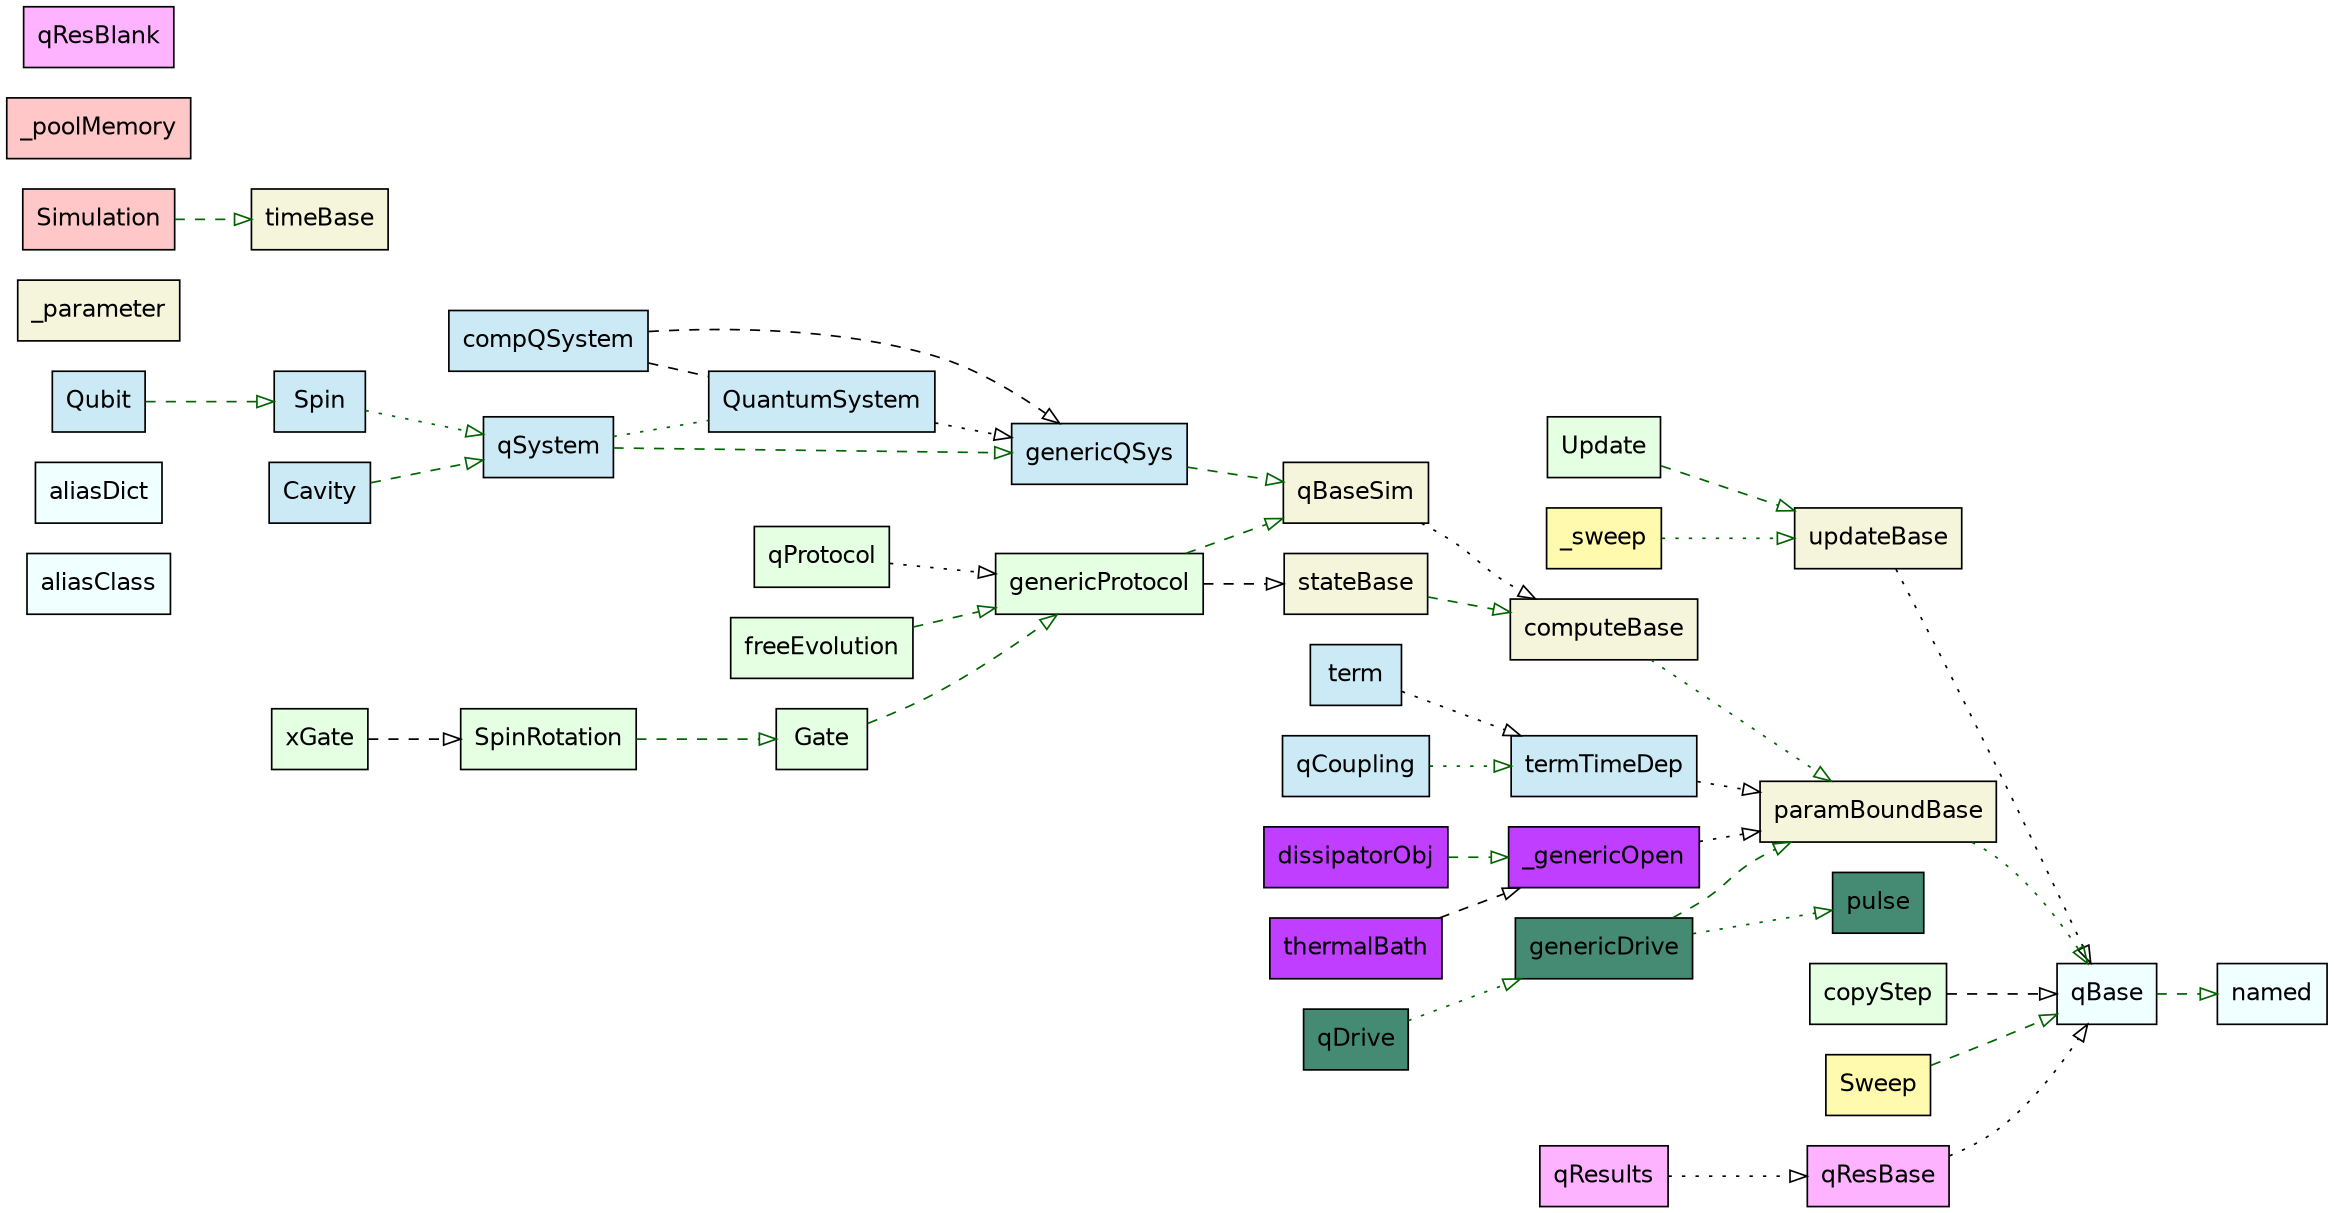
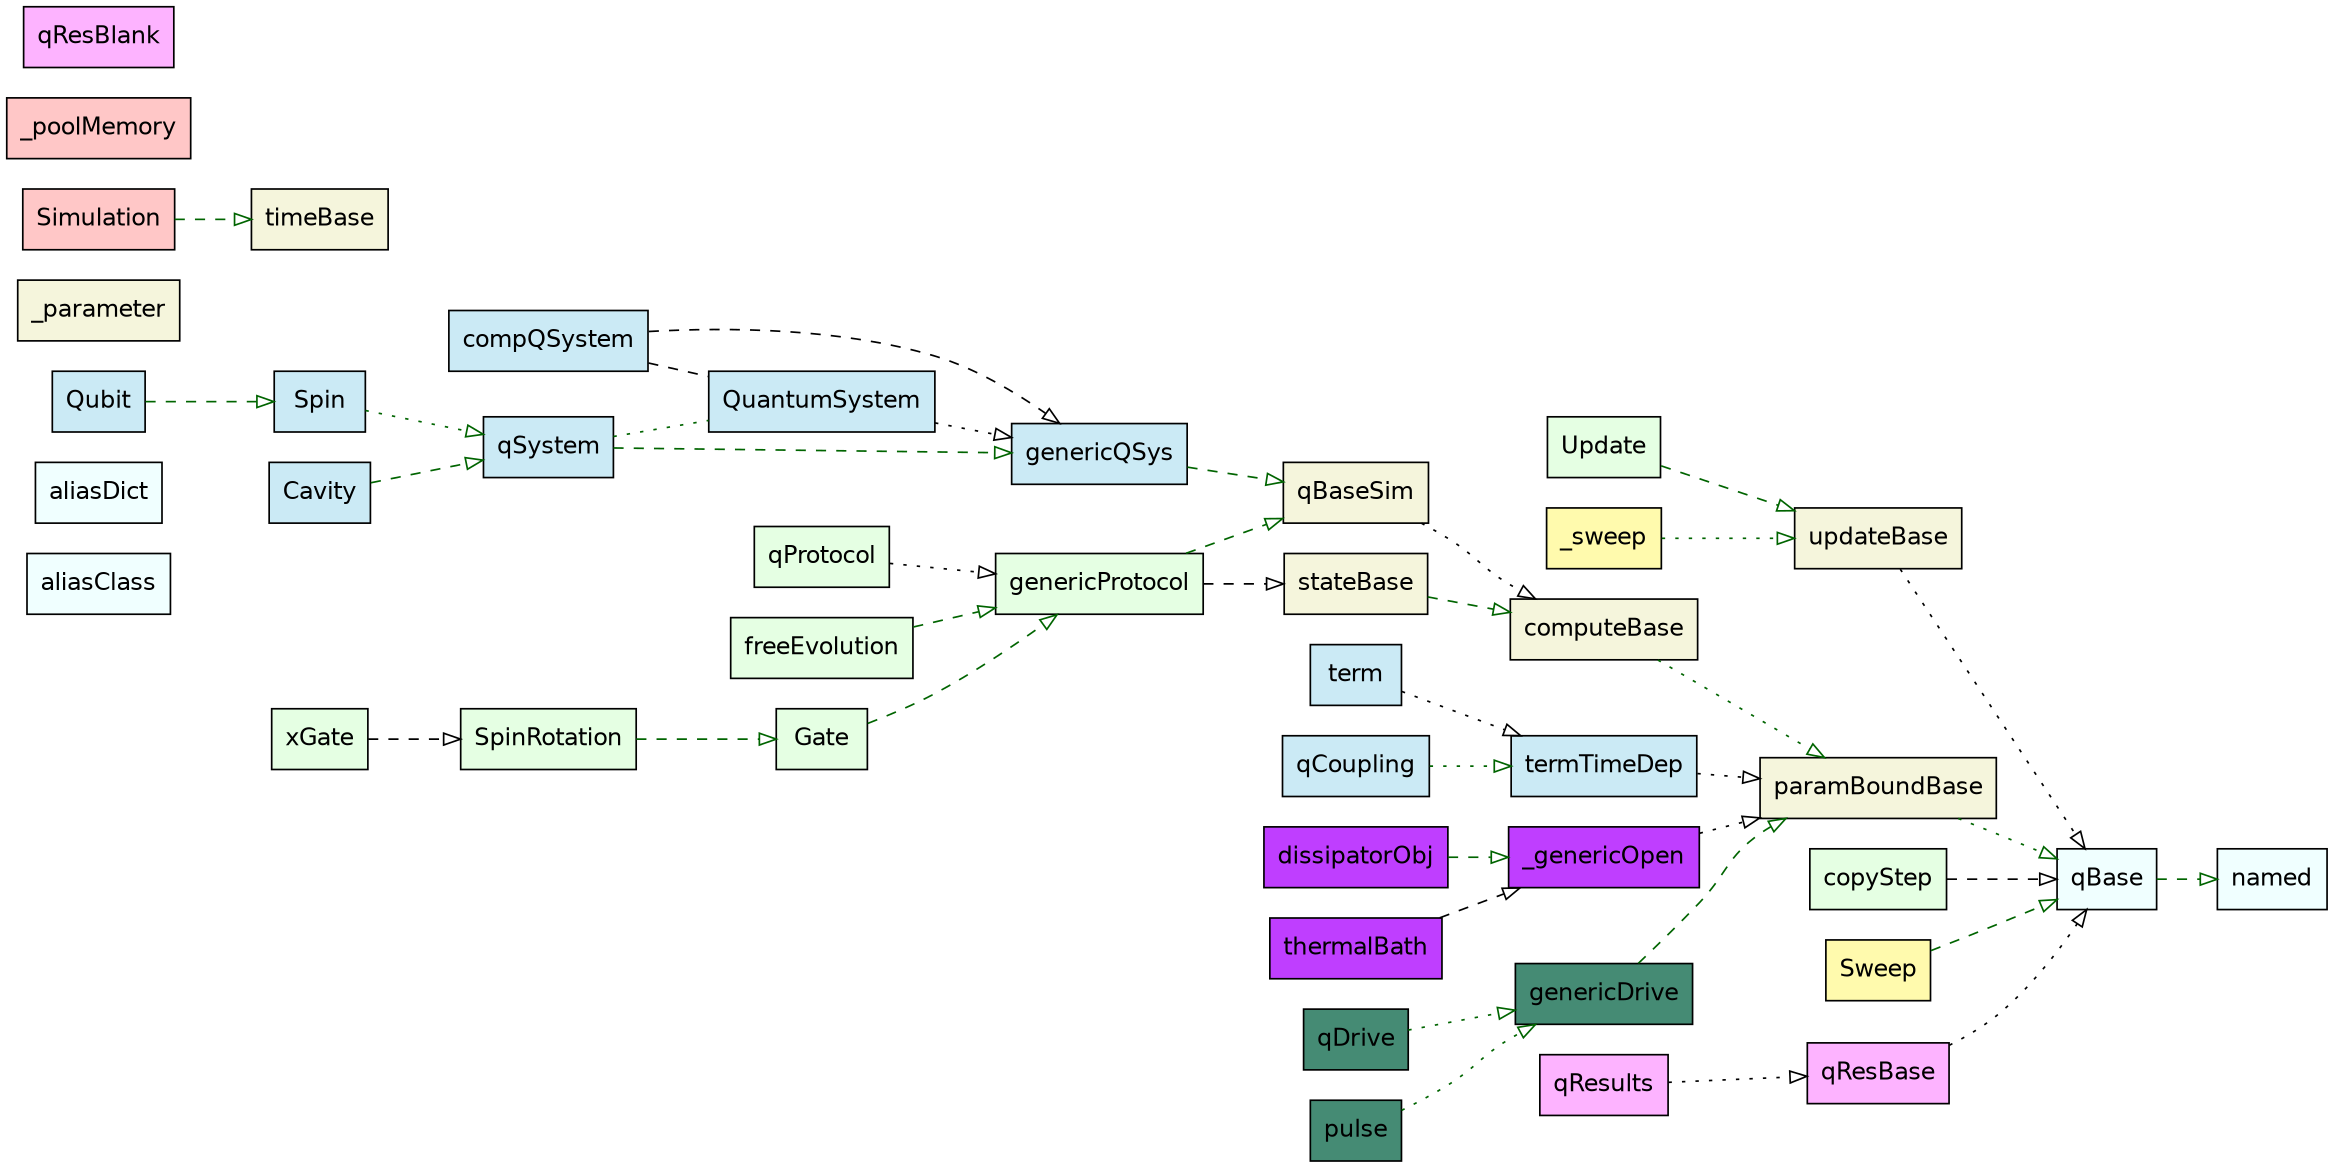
(1754, 923) -> (1463, 1075)
